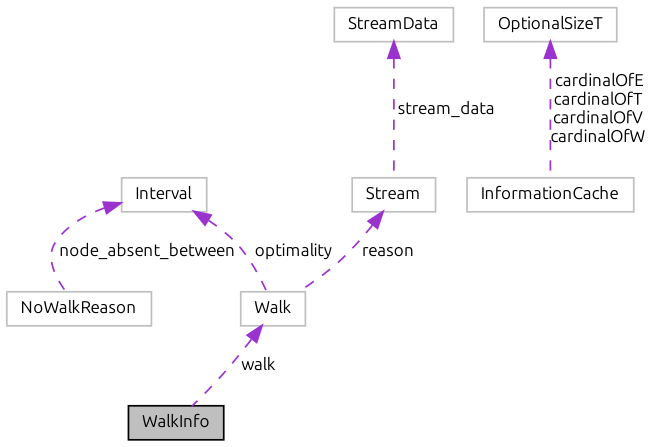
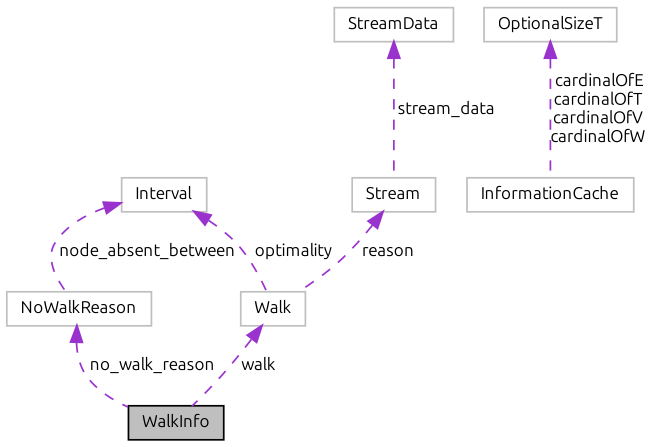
none -> (92, 383)
